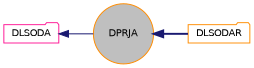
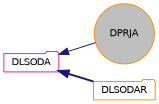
(176, 34) -> (81, 78)
